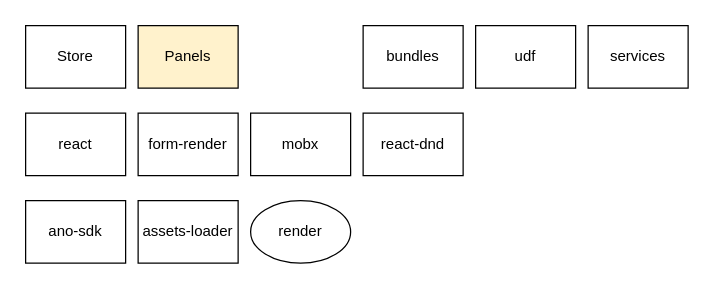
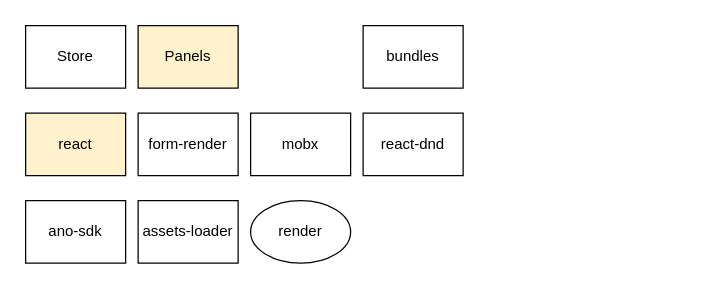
(526, 57) -> none
(638, 57) -> none
(76, 144) -> (76, 144)
